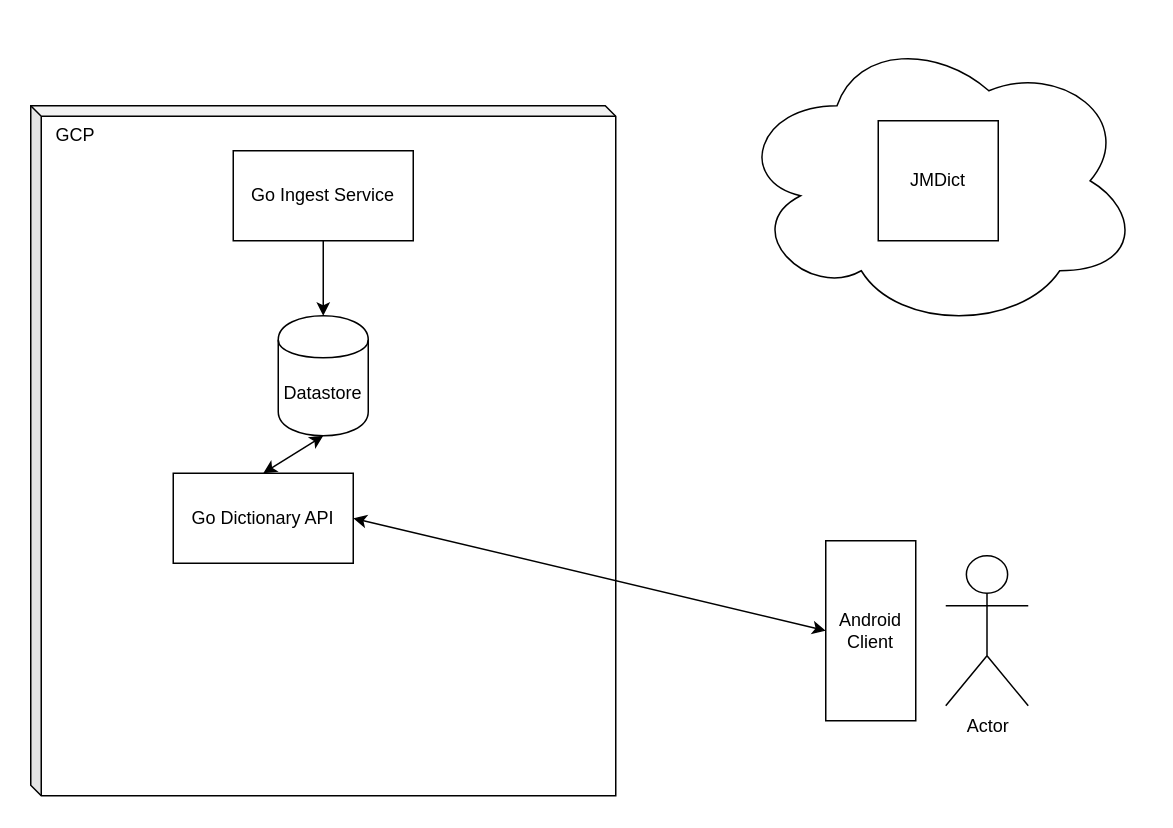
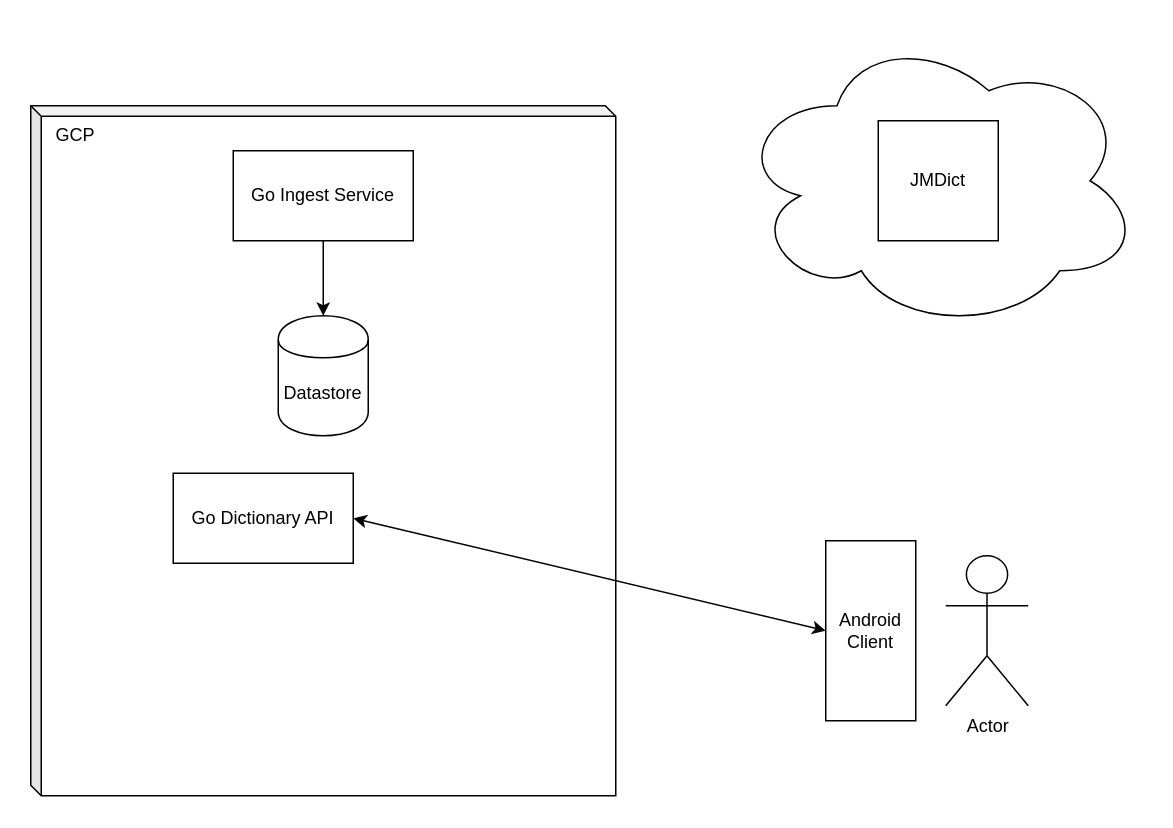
(293, 455) -> none
